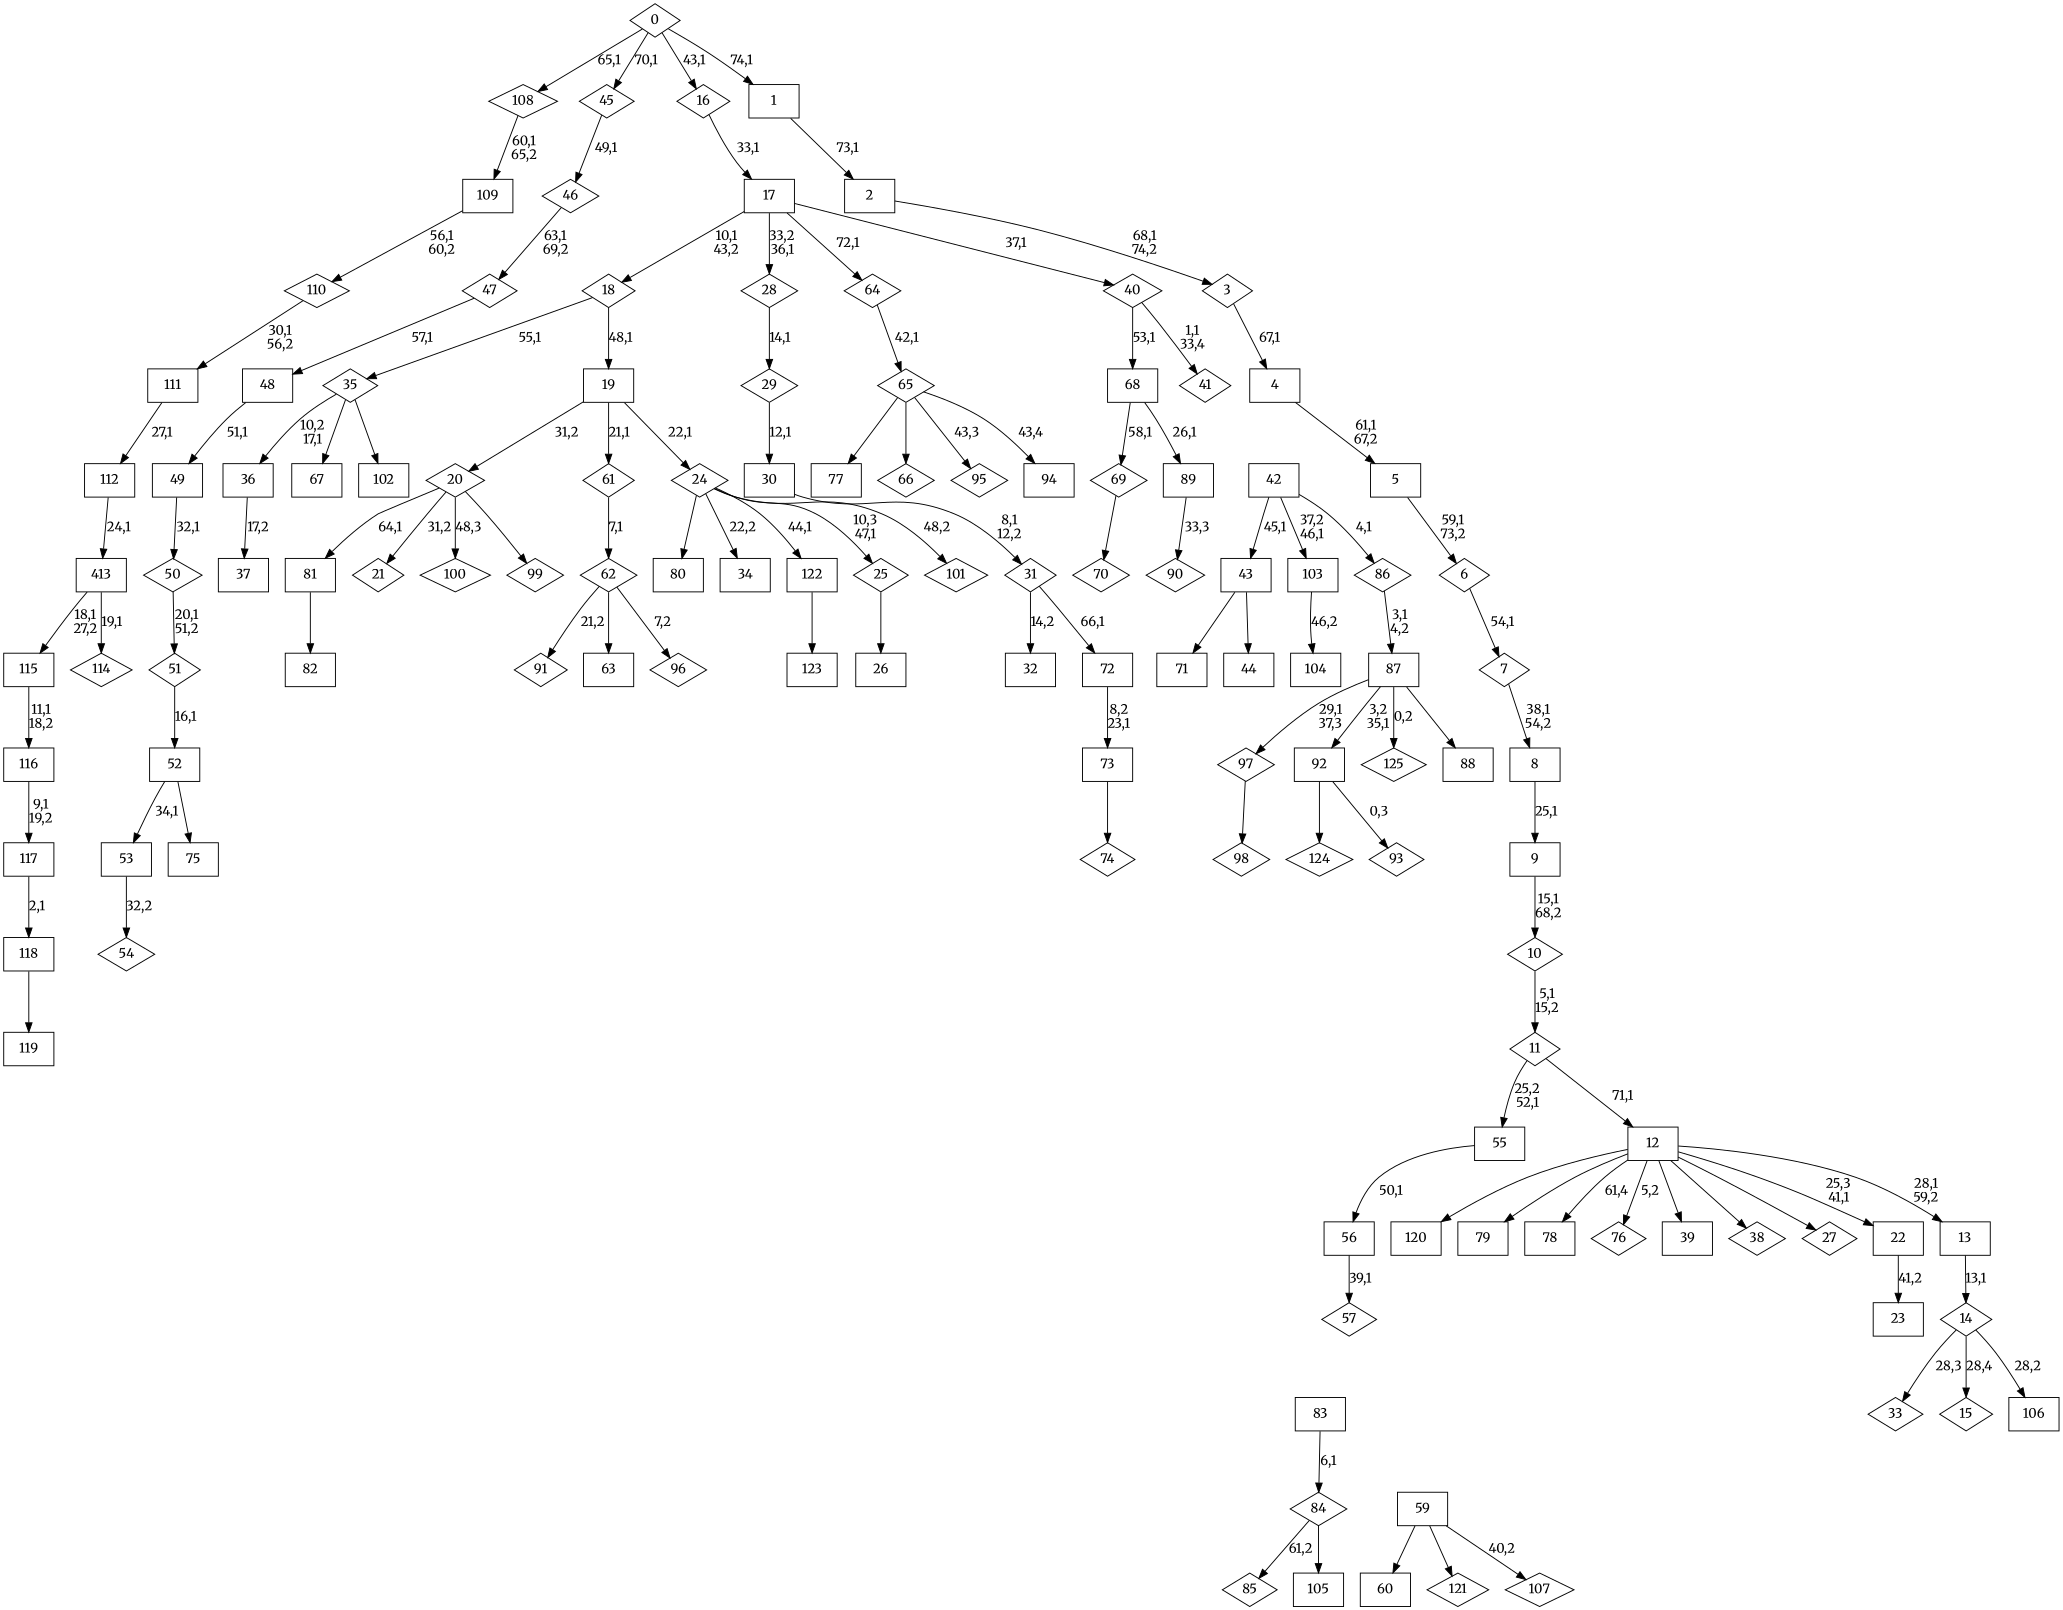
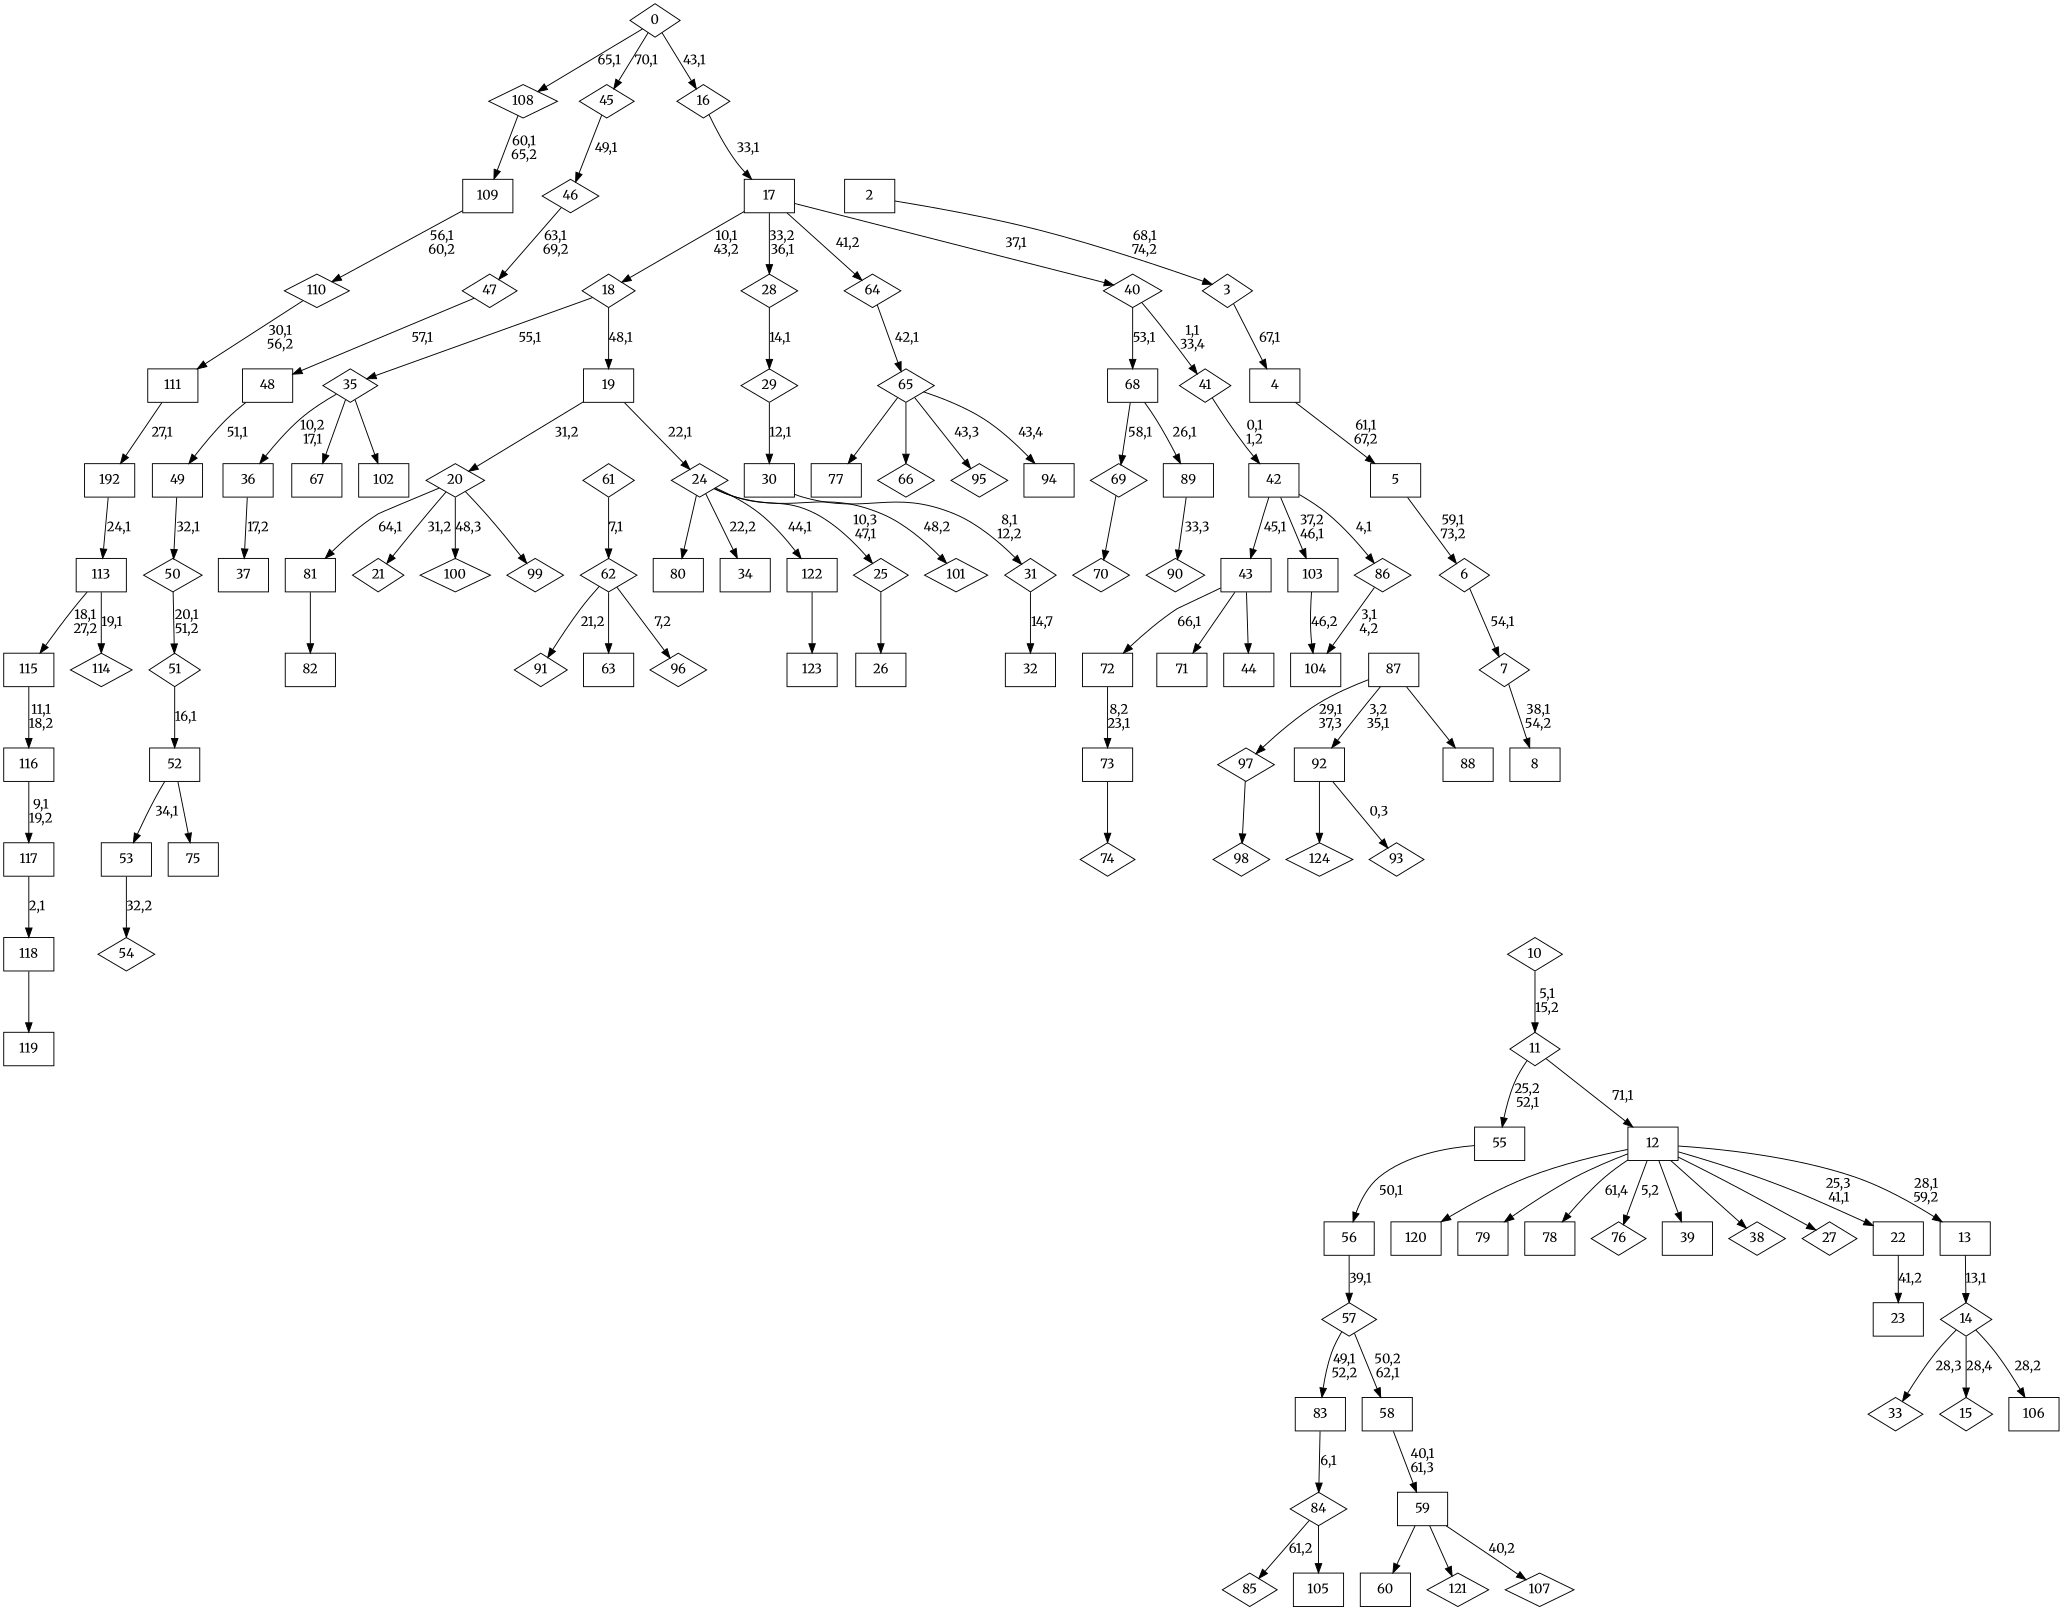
(774, 101) -> none
(848, 243) -> (848, 243)
(609, 428) -> none
none -> (1232, 428)
(110, 480) -> (110, 480)
(101, 575) -> (101, 575)
(1064, 616) -> (1172, 612)
(1388, 617) -> (1354, 616)
(1043, 623) -> (1043, 623)
(1394, 765) -> none
(1535, 859) -> none
none -> (1330, 1359)
none -> (1387, 1414)
